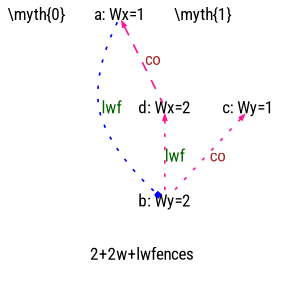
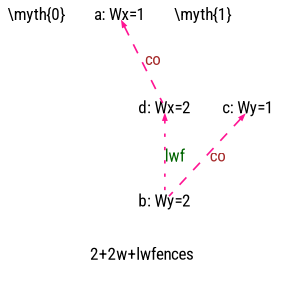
(101, 115) -> none
(205, 157) -> (205, 157)
